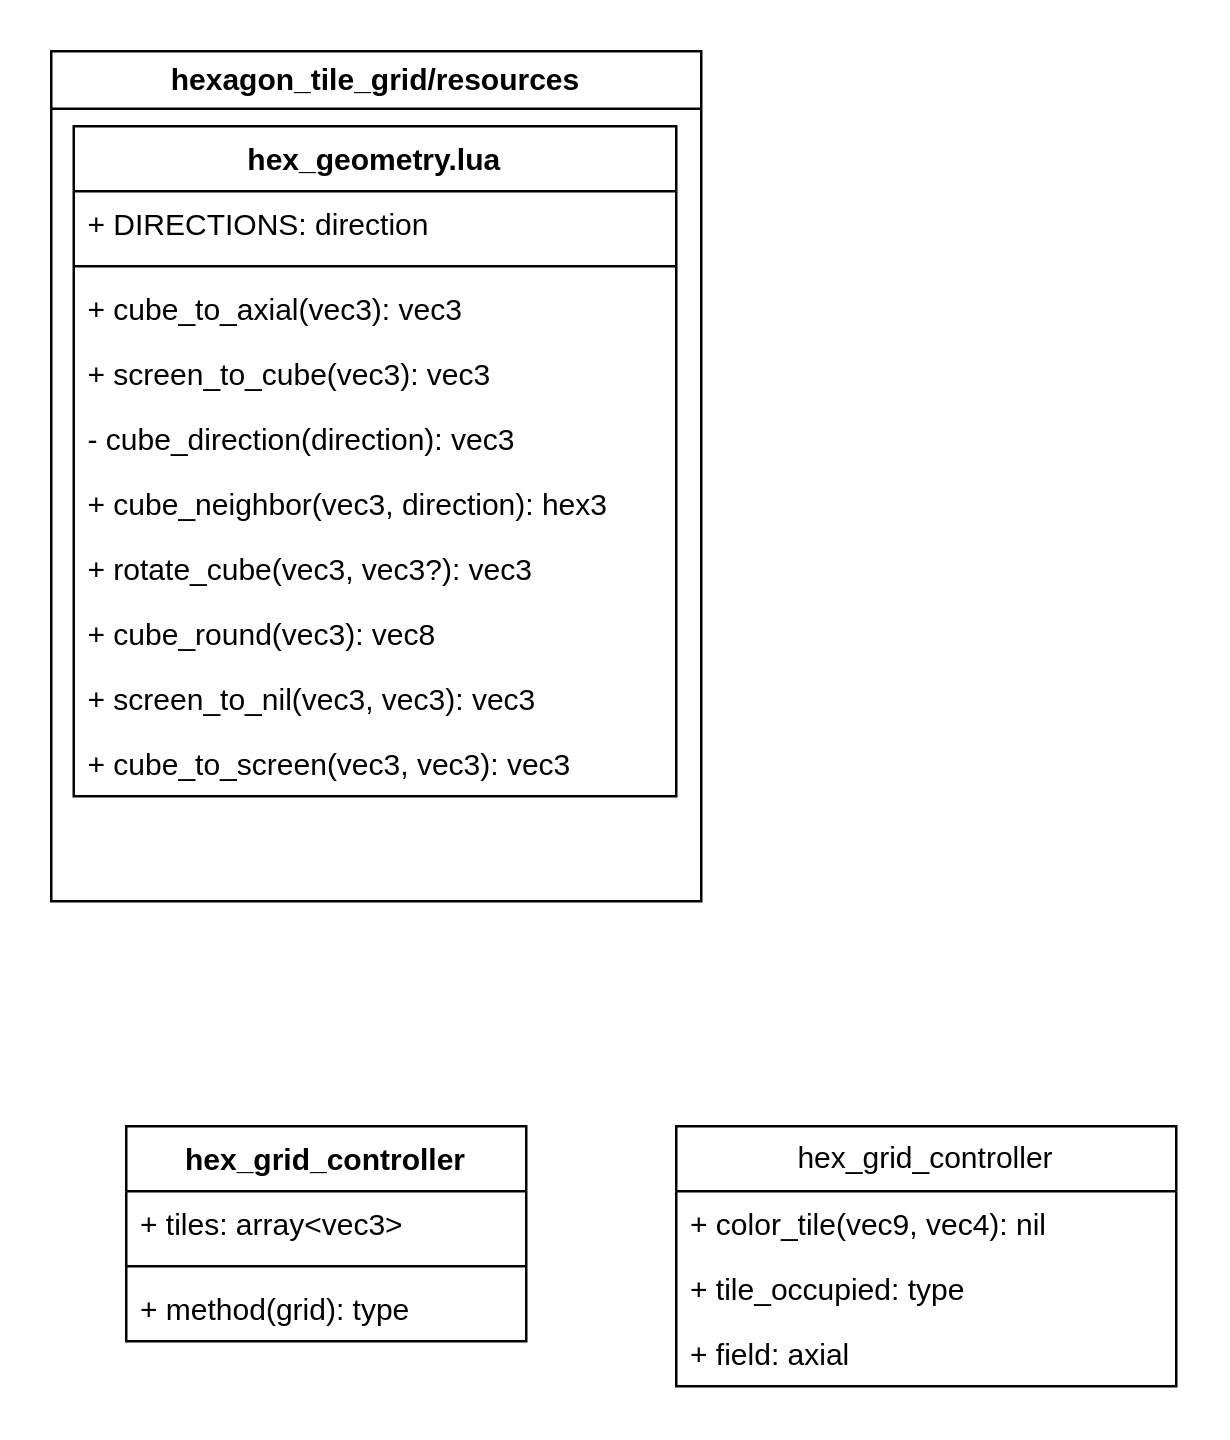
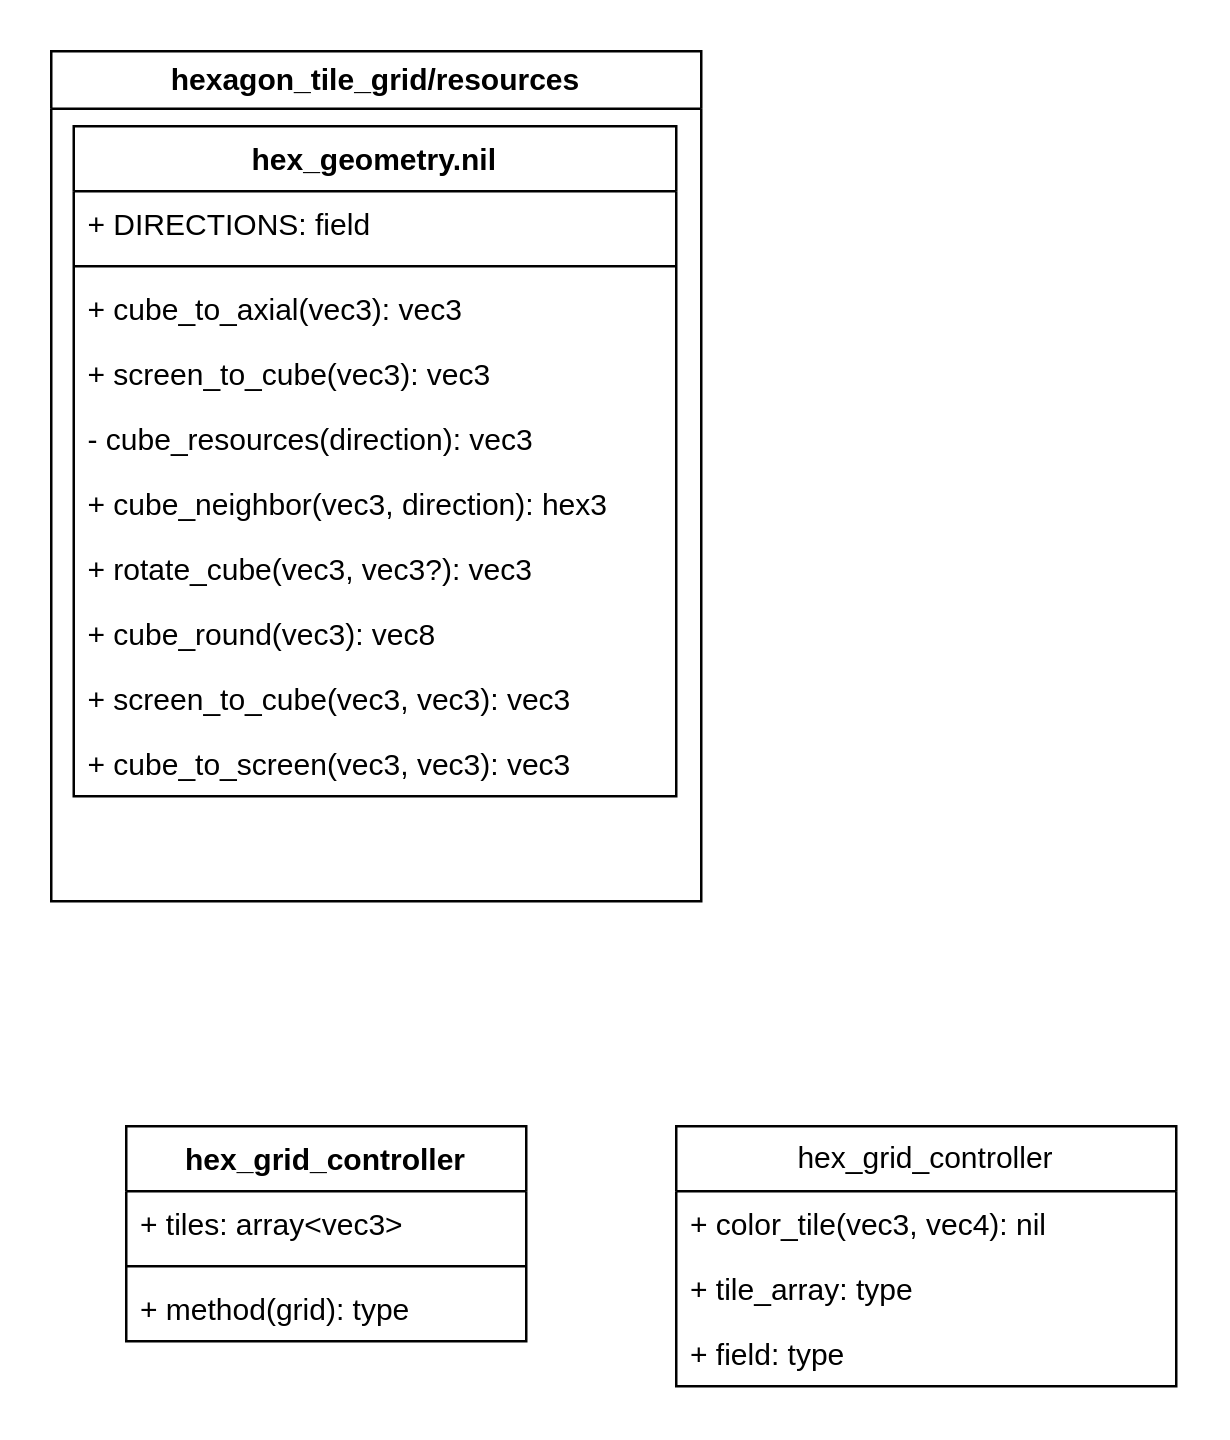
(375, 162) -> (375, 162)
(262, 227) -> (229, 227)
(343, 442) -> (350, 442)
(339, 702) -> (355, 702)
(896, 1227) -> (896, 1227)
(844, 1292) -> (823, 1292)
(782, 1357) -> (781, 1357)
